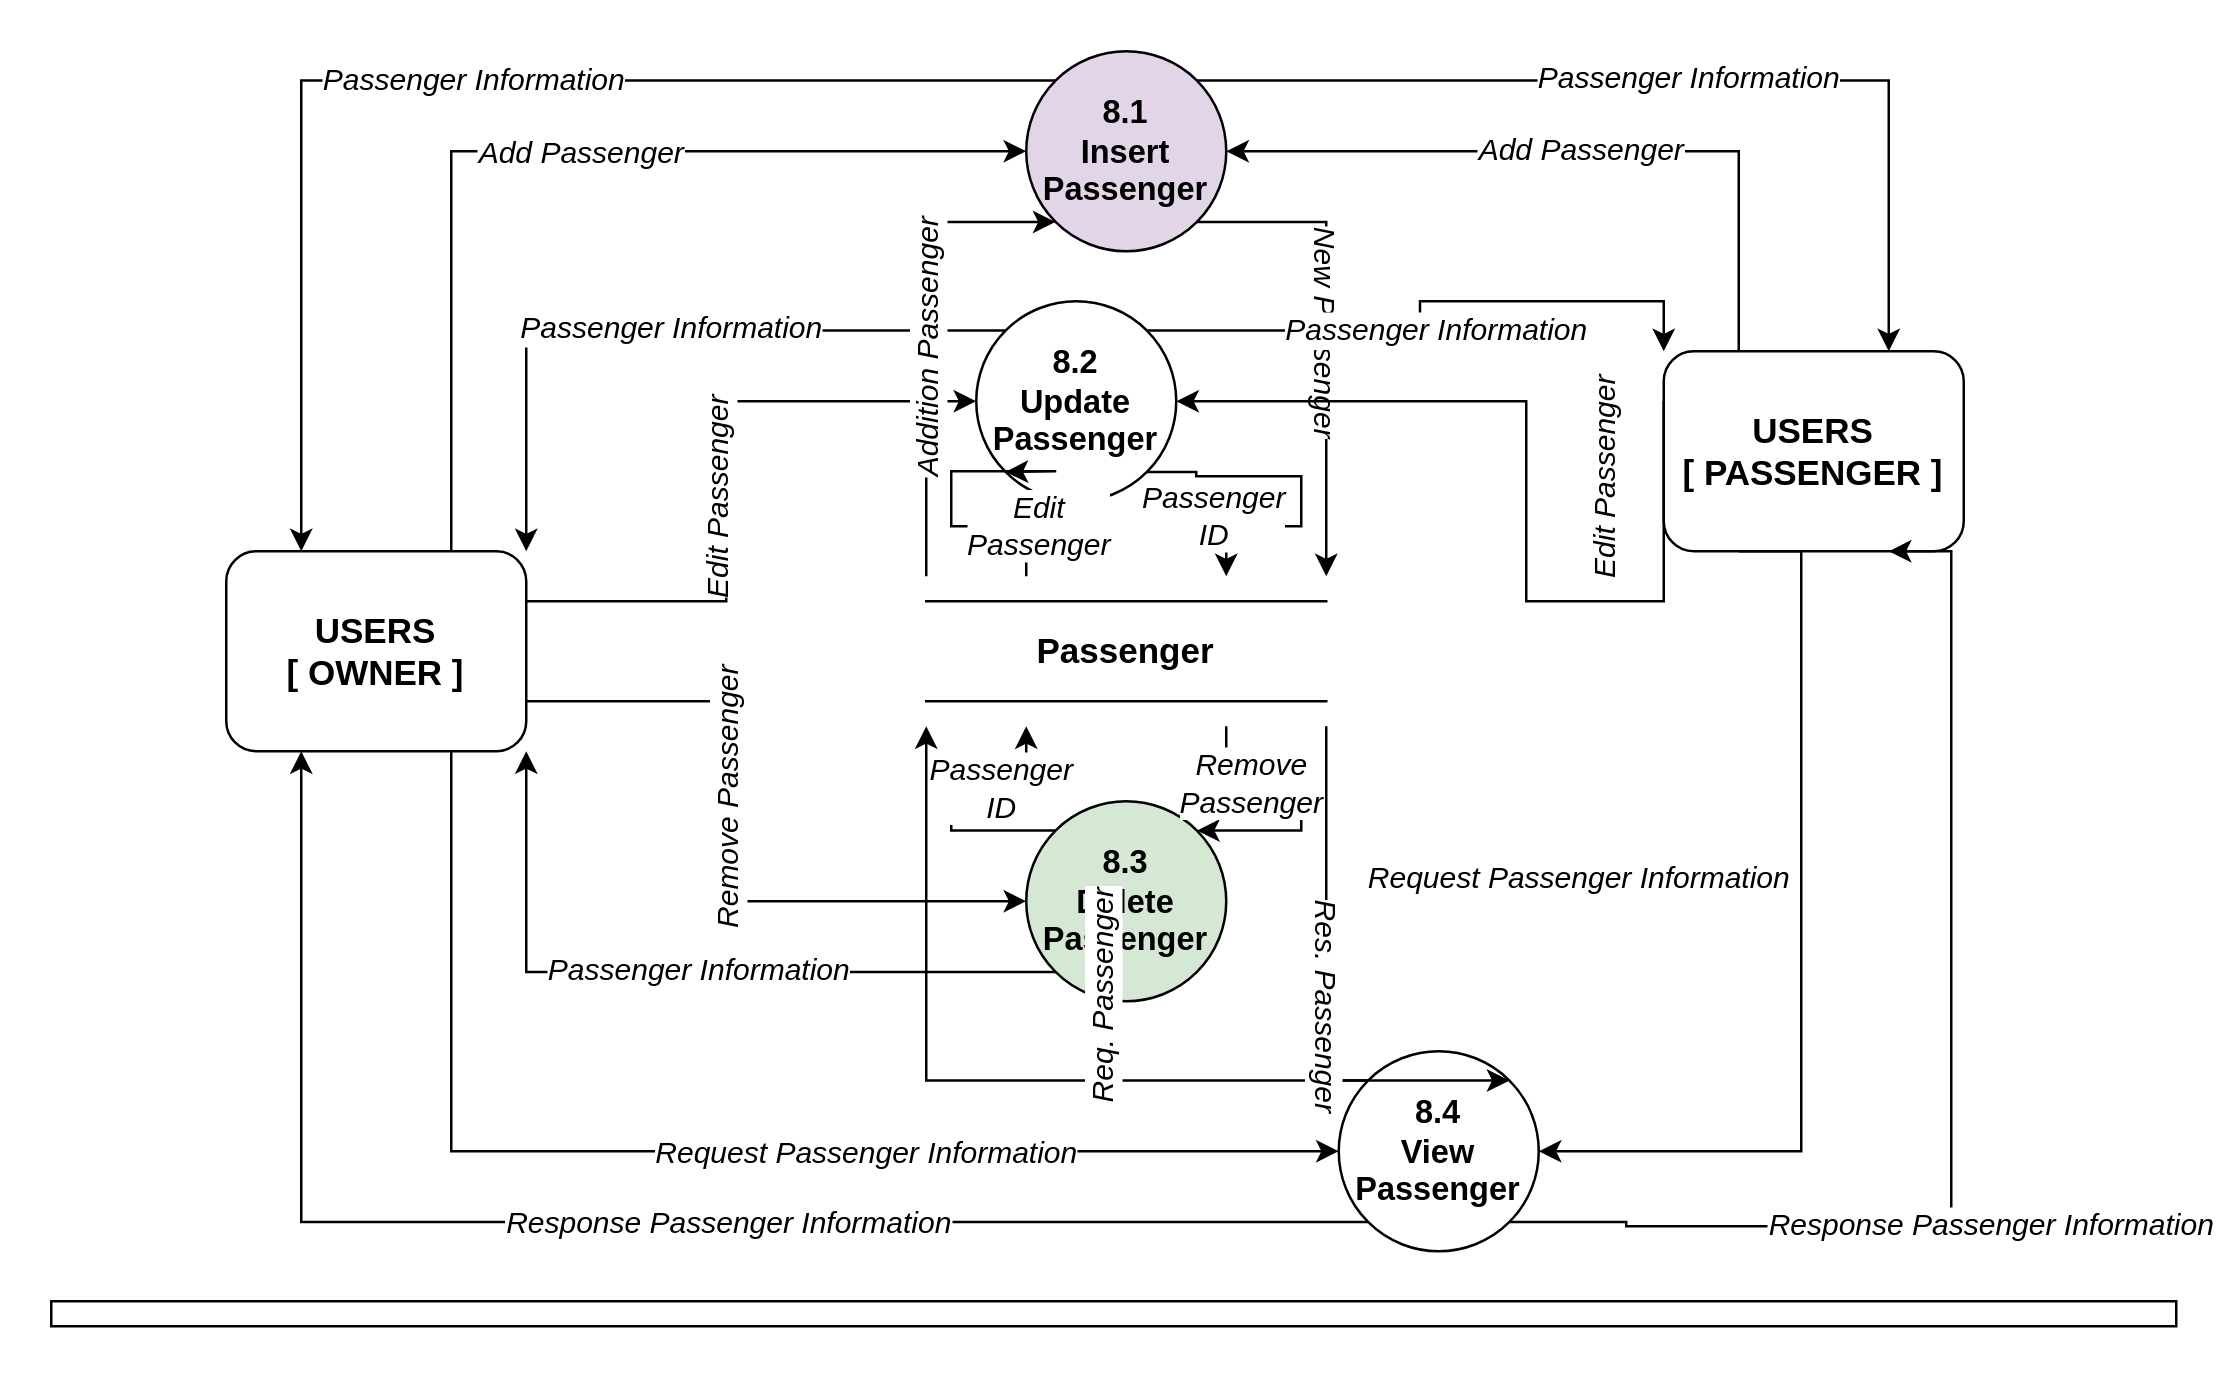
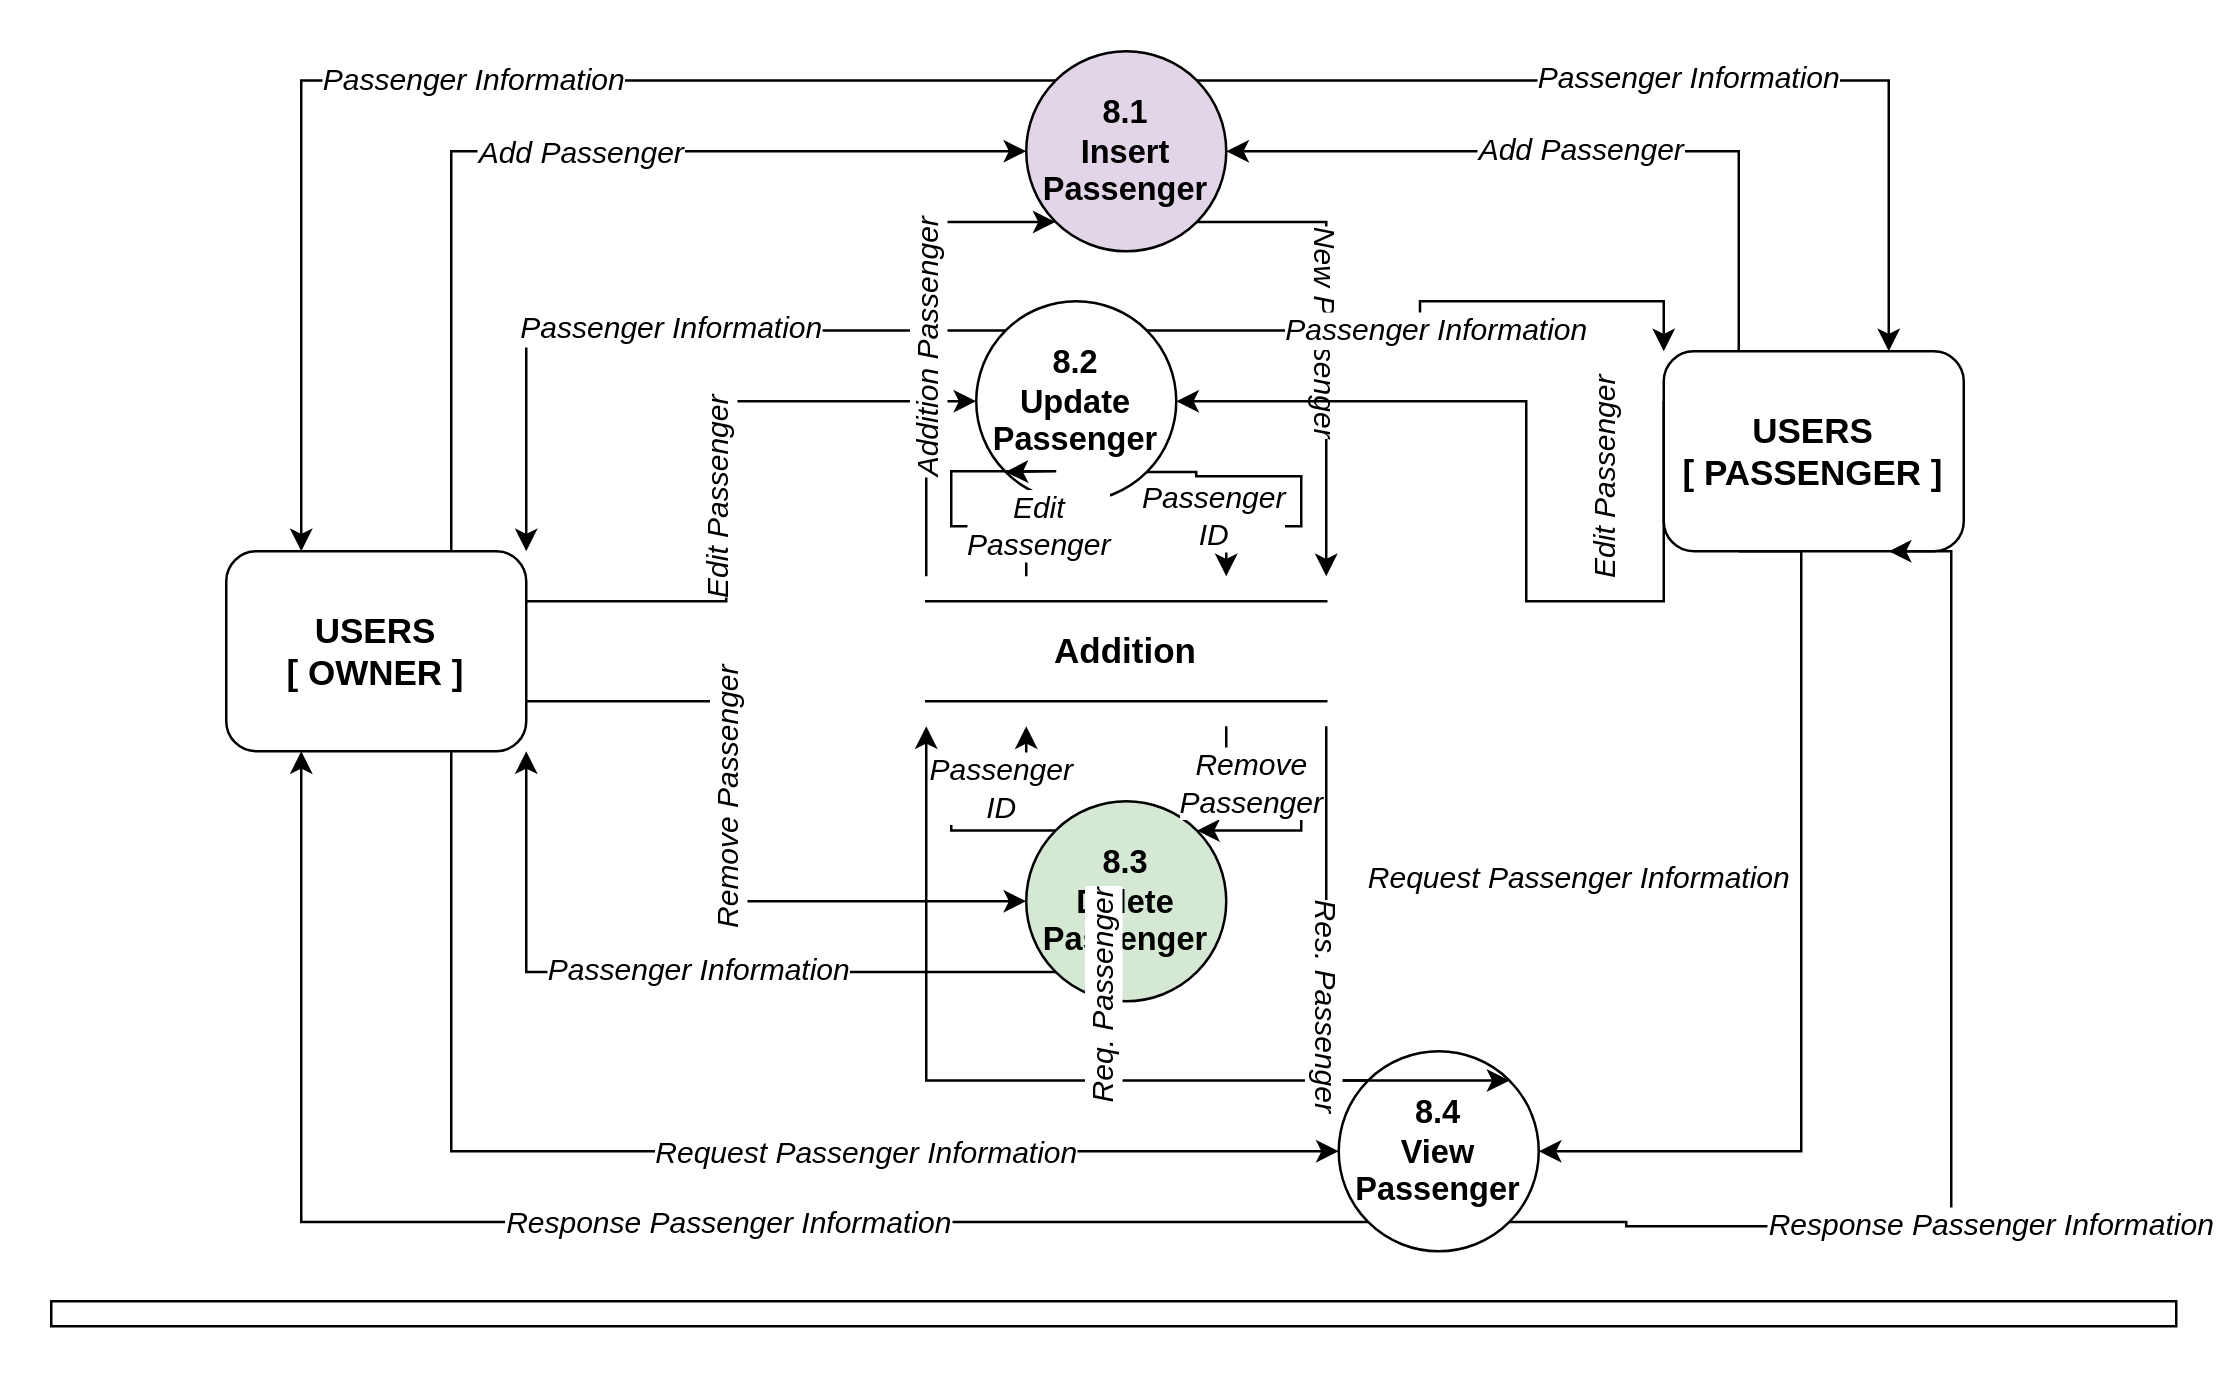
(1126, 651) -> (1126, 651)
